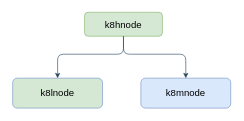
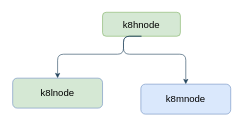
(123, 24) -> (141, 24)
(186, 93) -> (186, 99)
